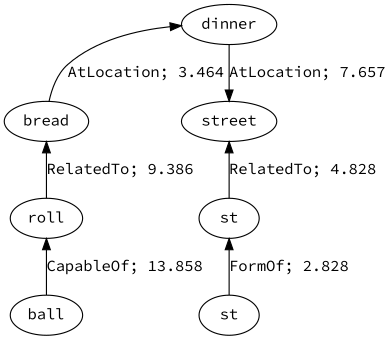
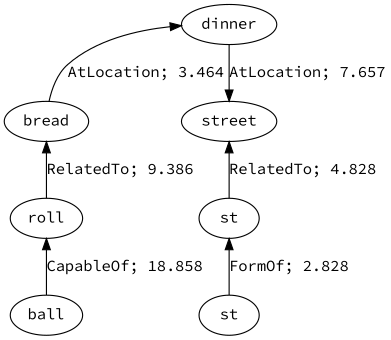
(125, 267) -> (125, 267)
